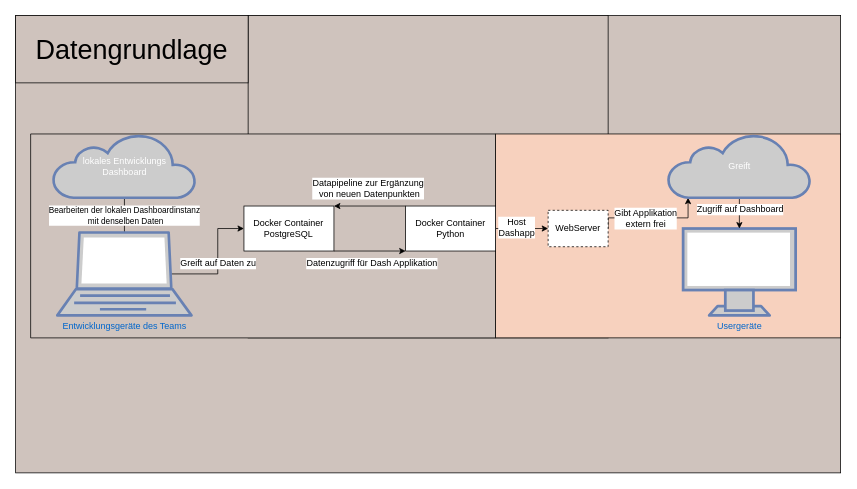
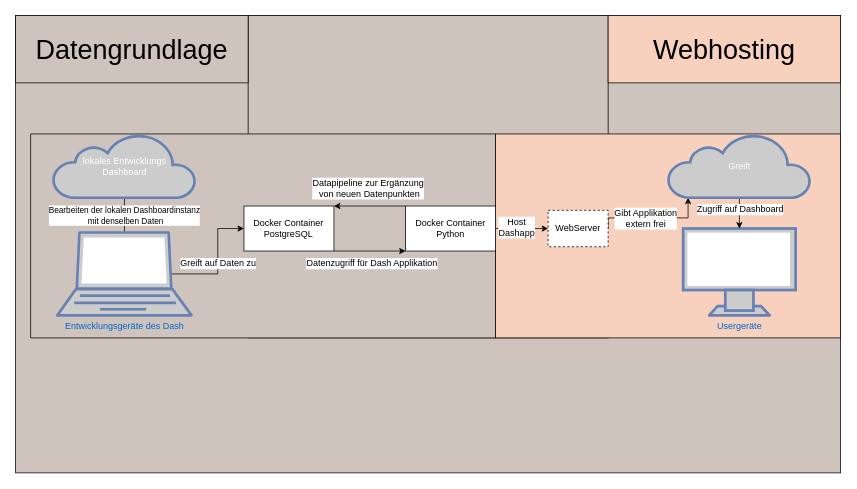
none -> (724, 49)
(125, 326) -> (125, 326)
